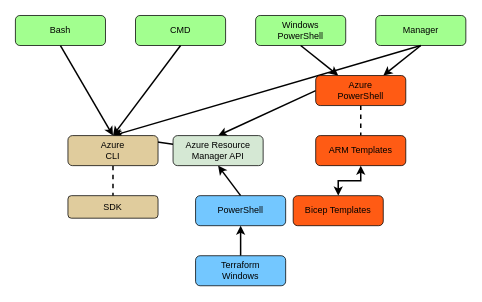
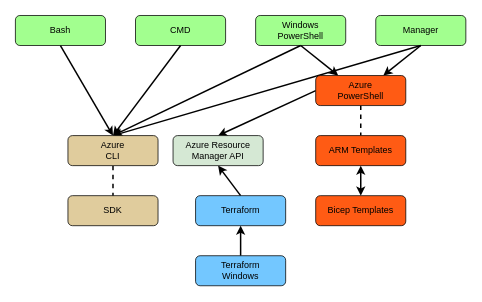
(164, 143) -> (211, 88)
(113, 207) -> (113, 210)
(240, 210) -> (240, 210)
(338, 210) -> (360, 210)
